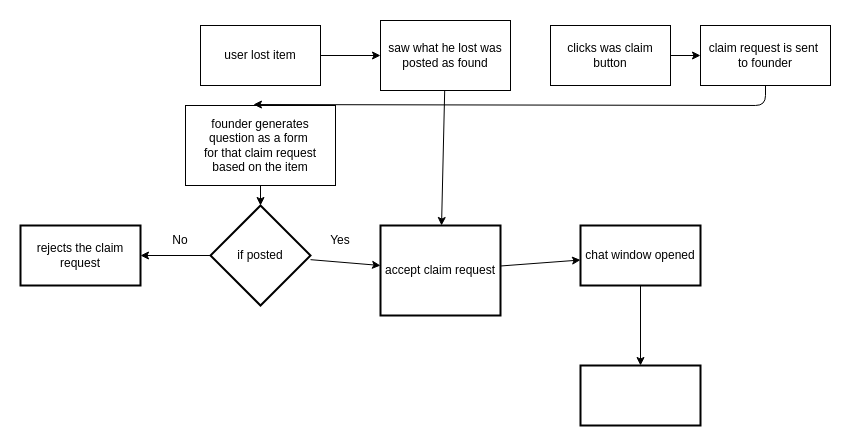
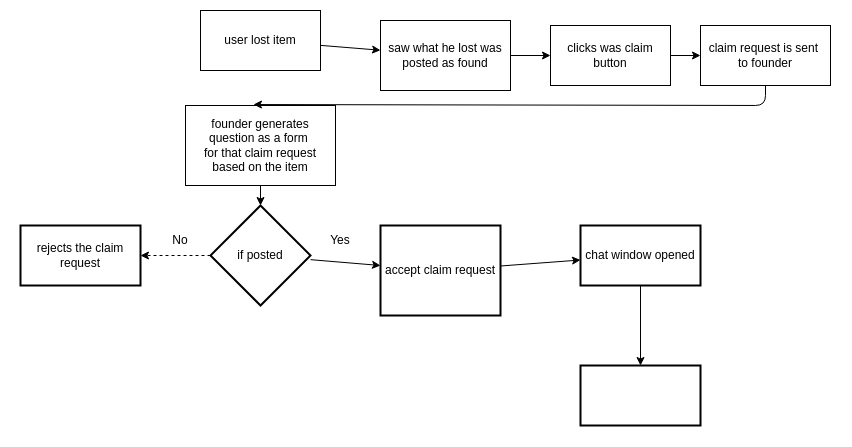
(261, 56) -> (261, 41)
(443, 155) -> (527, 56)
(179, 256) -> (179, 256)
